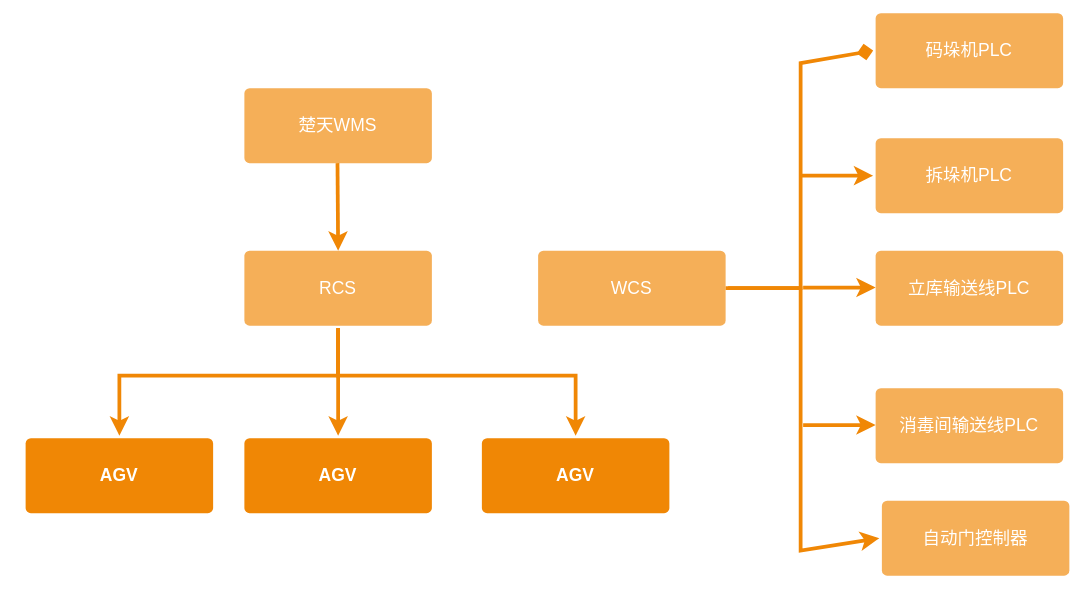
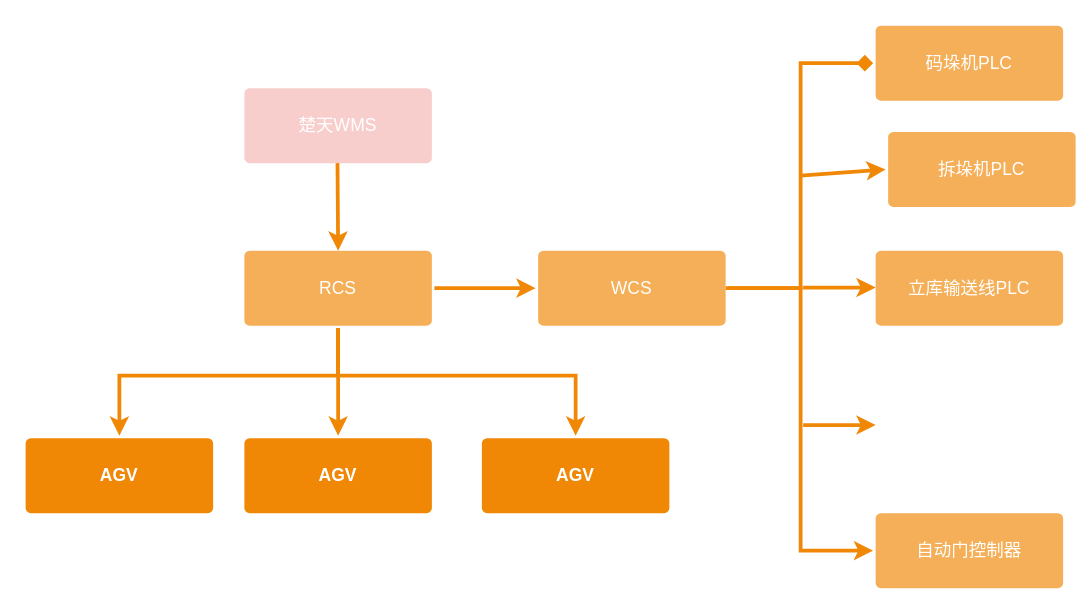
(969, 51) -> (969, 63)
(338, 126) -> (338, 126)
(969, 176) -> (982, 169)
none -> (479, 288)
(969, 426) -> (969, 426)
(976, 538) -> (969, 551)
